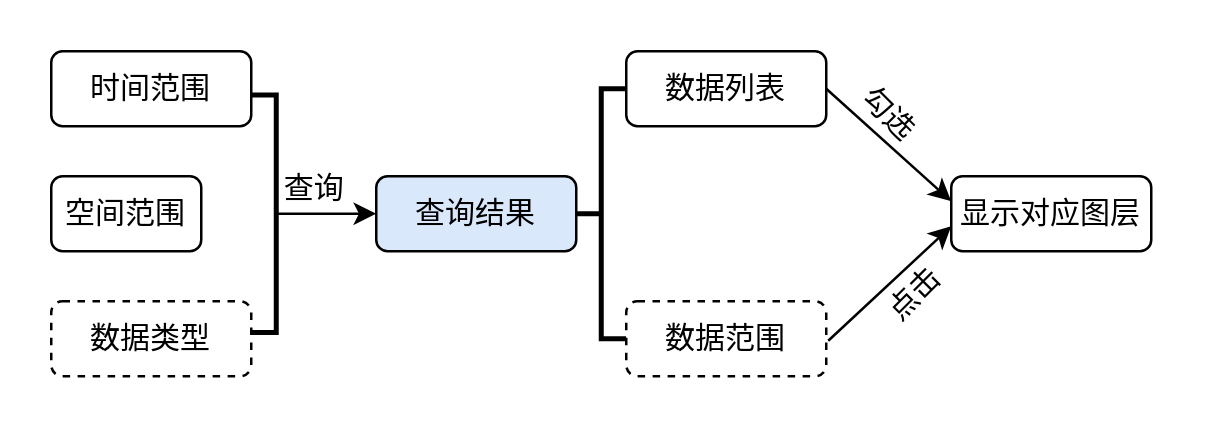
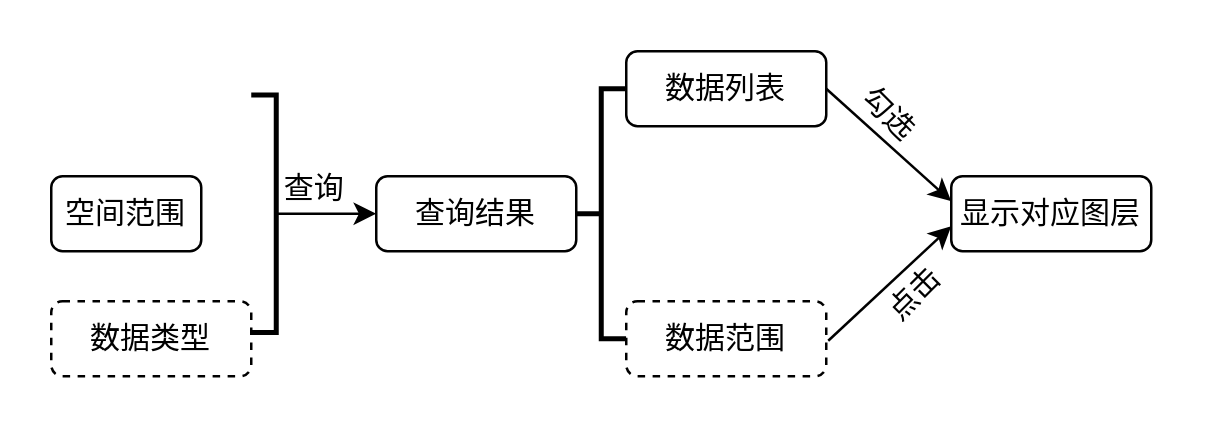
(151, 89) -> none
(476, 214) -> (476, 214)
